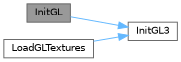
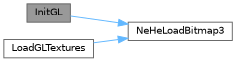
(153, 31) -> (180, 31)
